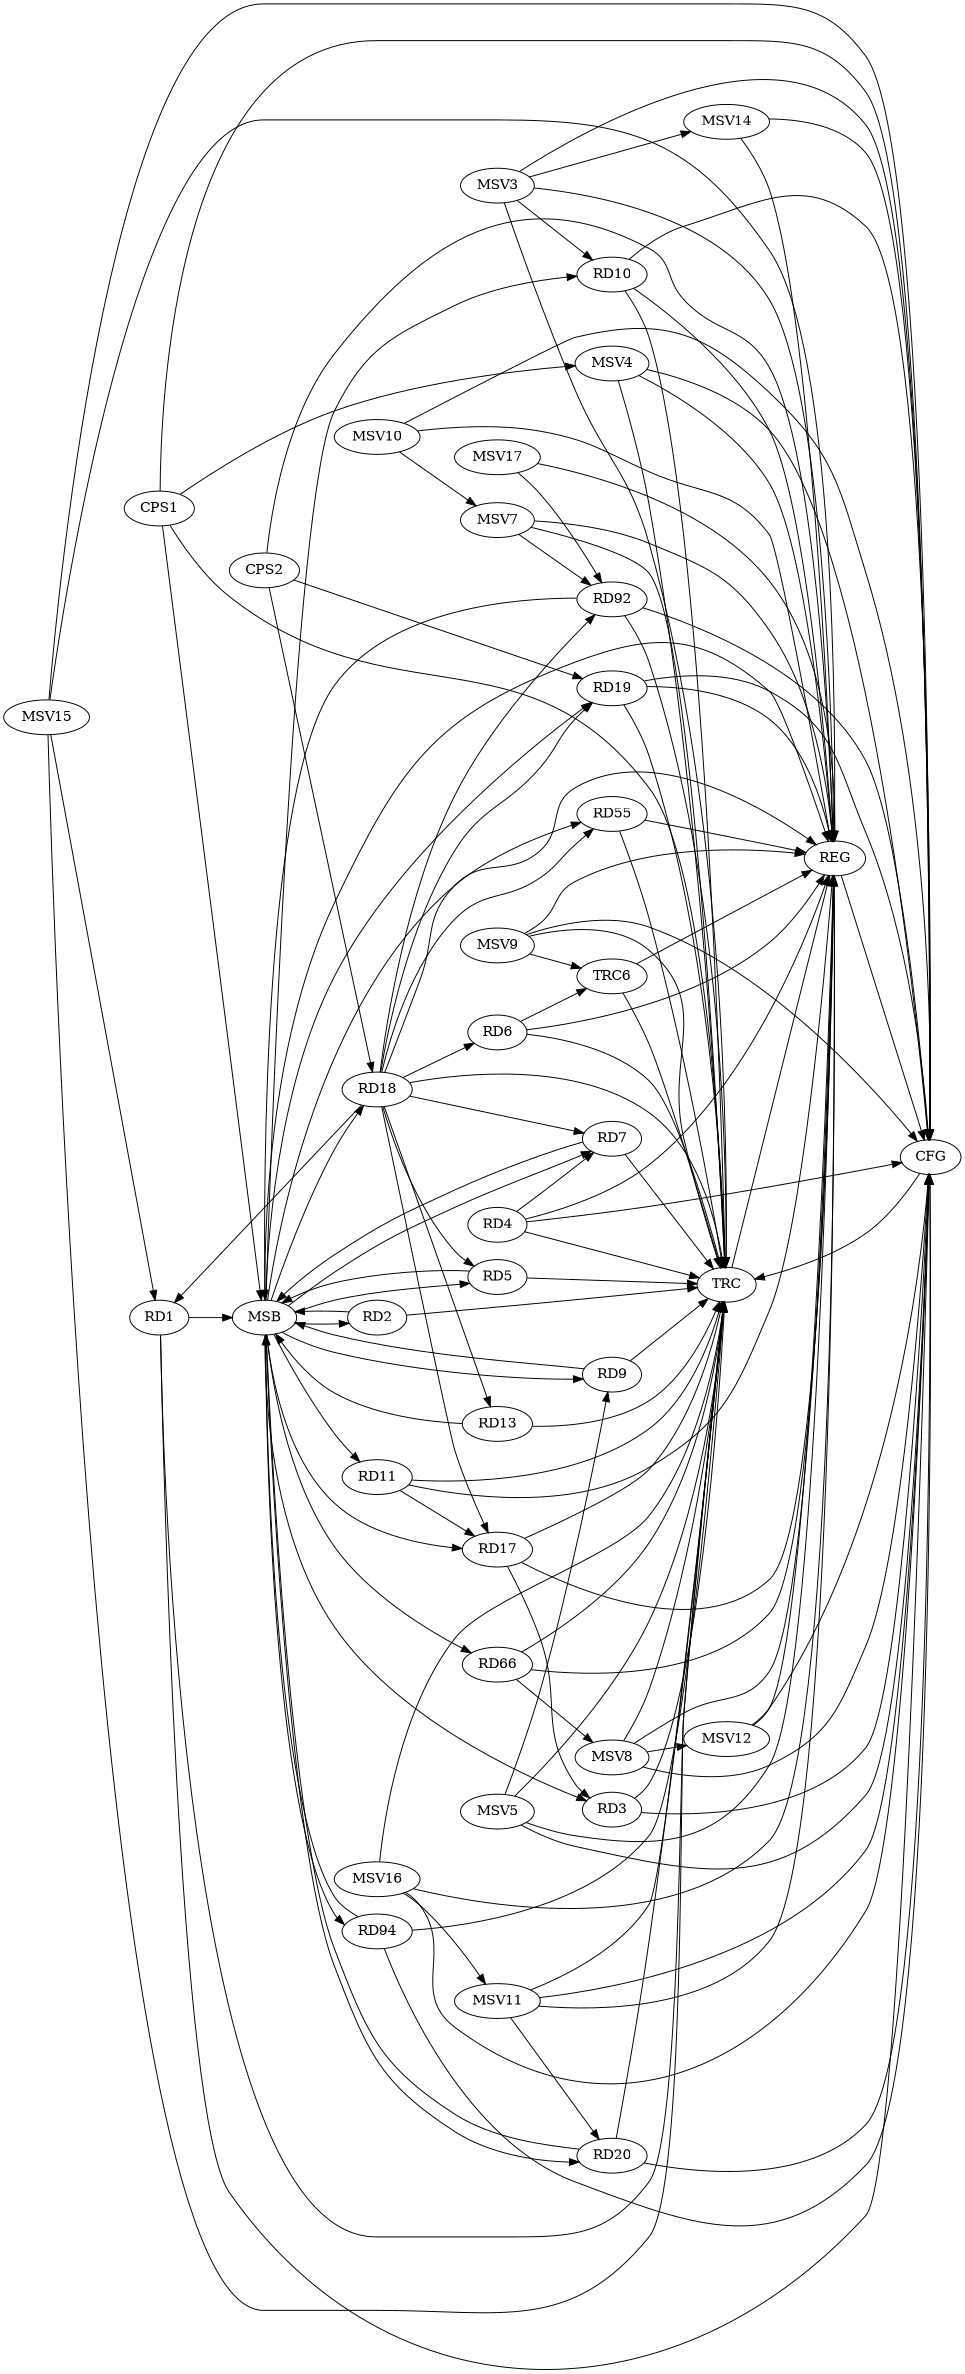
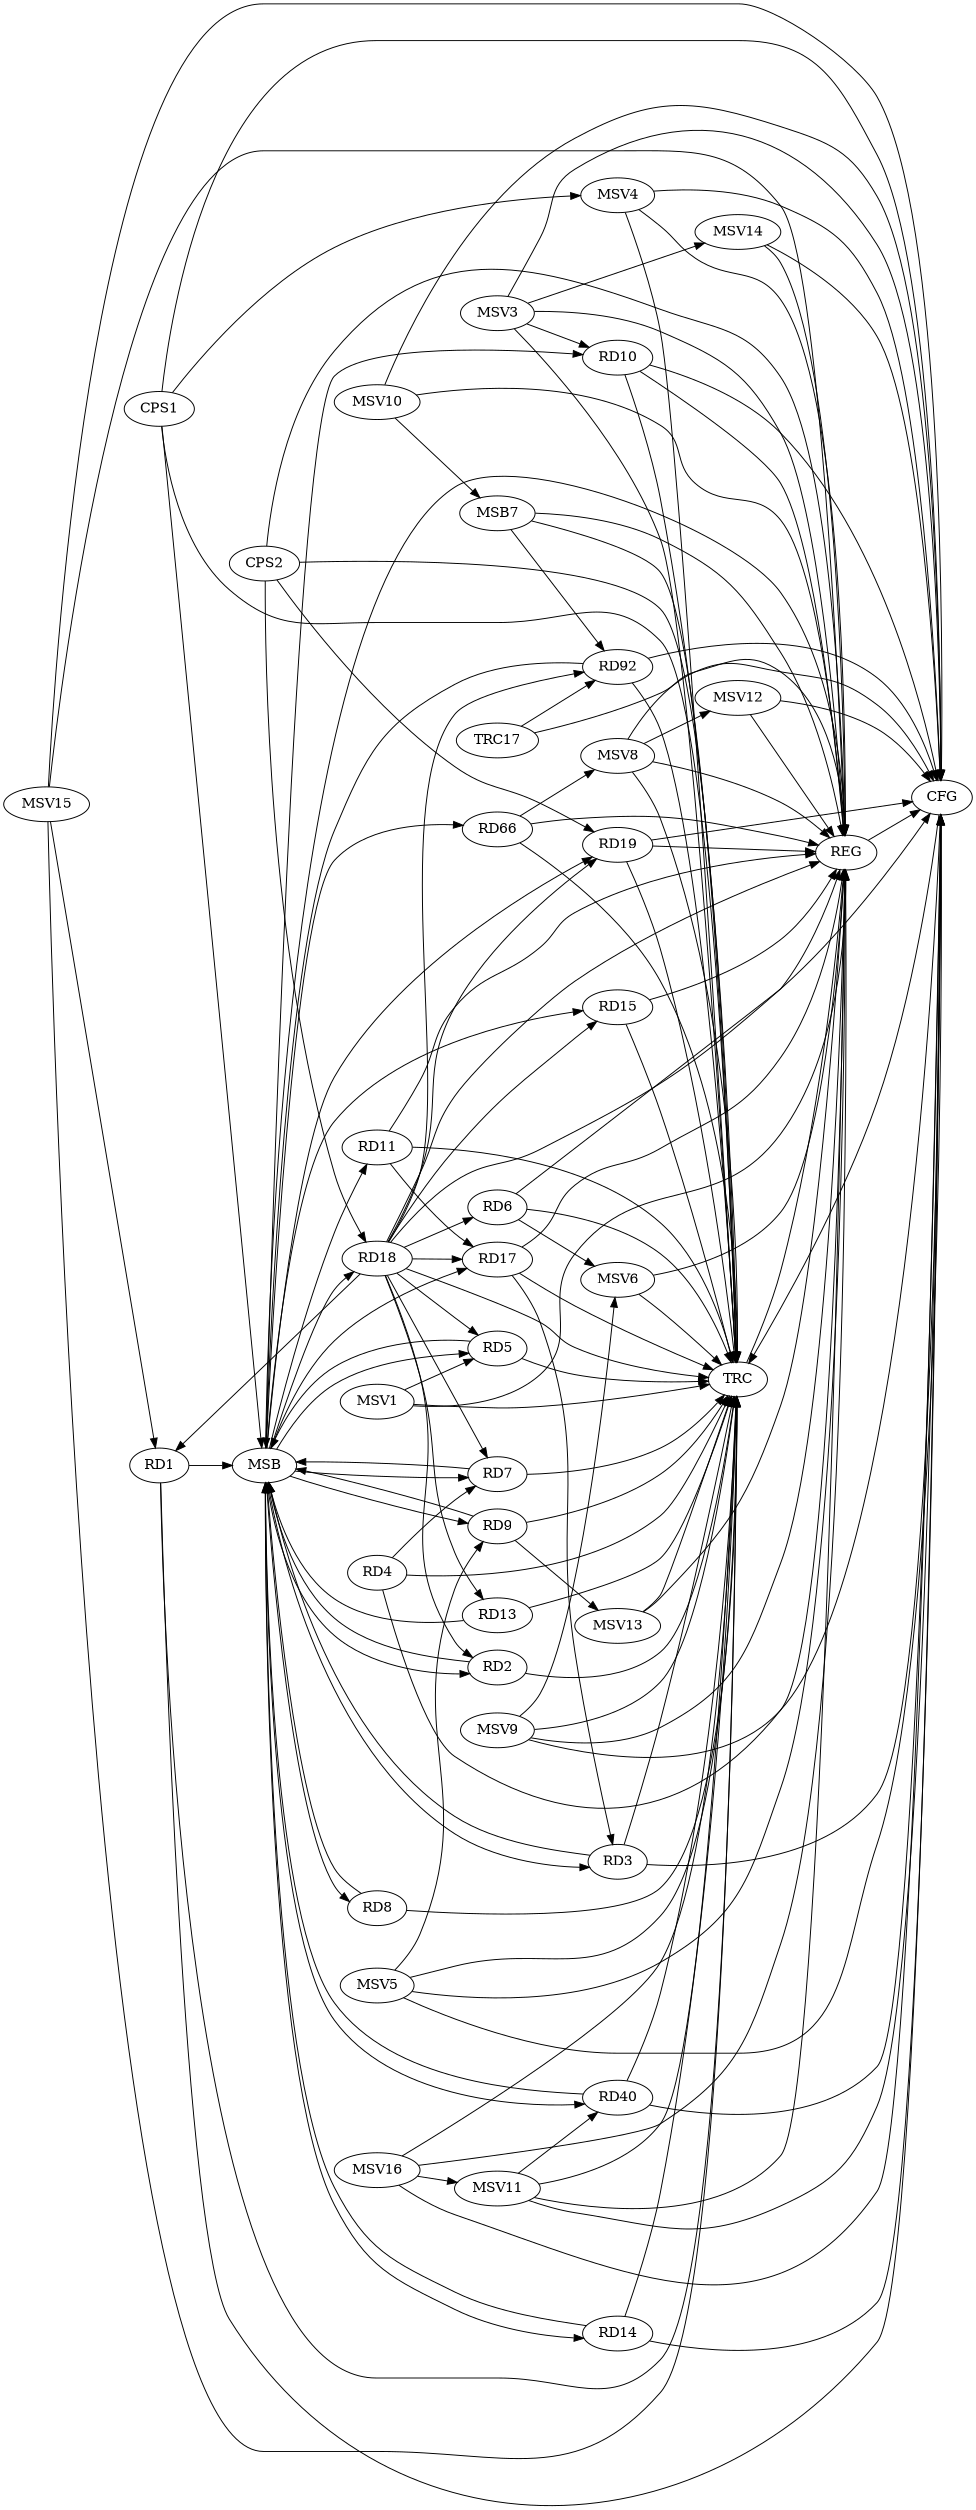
(497, 457) -> (497, 740)
(497, 520) -> (497, 513)
none -> (670, 630)
(612, 814) -> (618, 1007)
(612, 976) -> (618, 1280)
(692, 1200) -> (610, 1113)
none -> (377, 1402)
none -> (426, 1485)
none -> (618, 1626)
none -> (371, 1732)
none -> (377, 1908)
(377, 1931) -> (618, 2334)
(612, 2156) -> (618, 2098)
